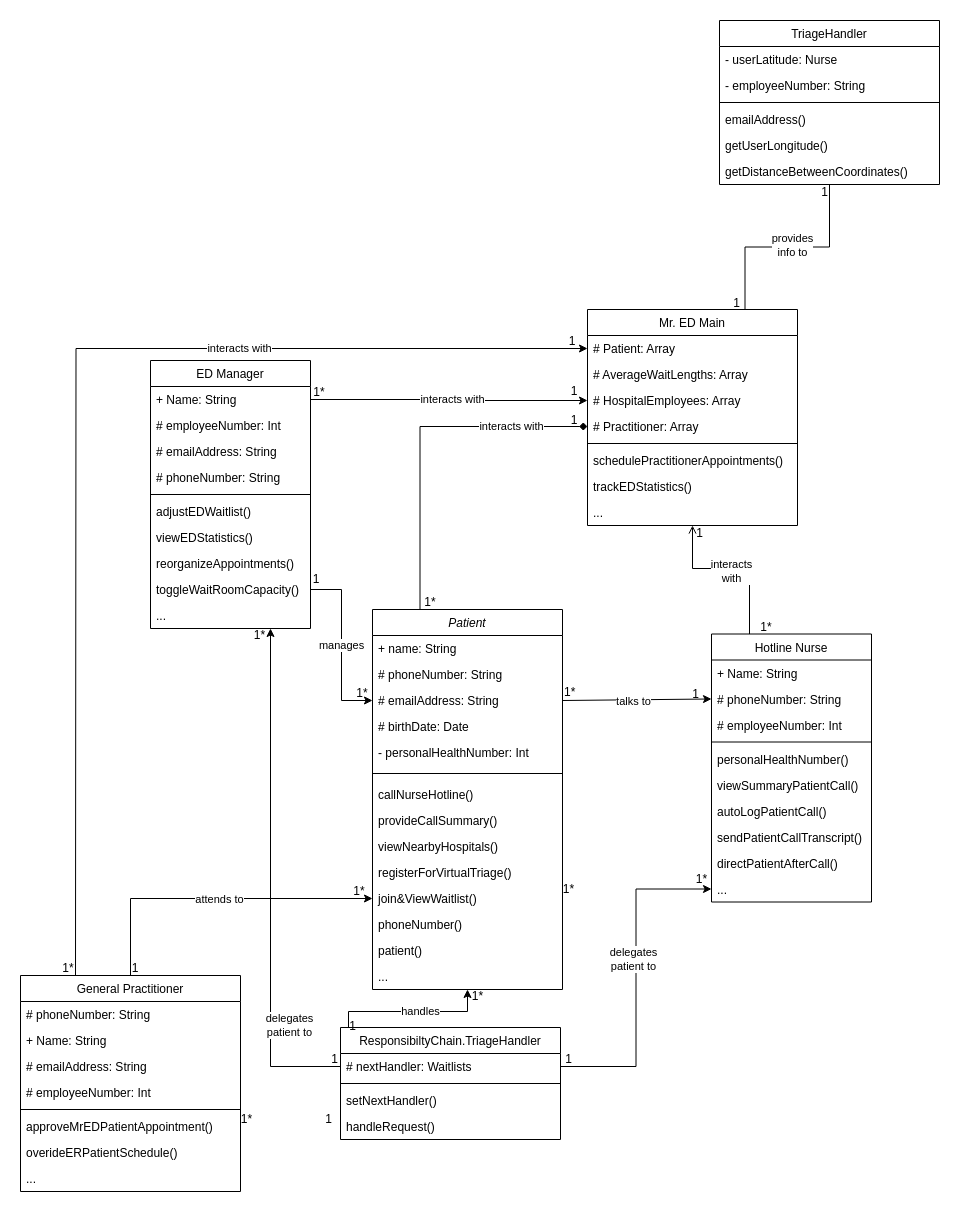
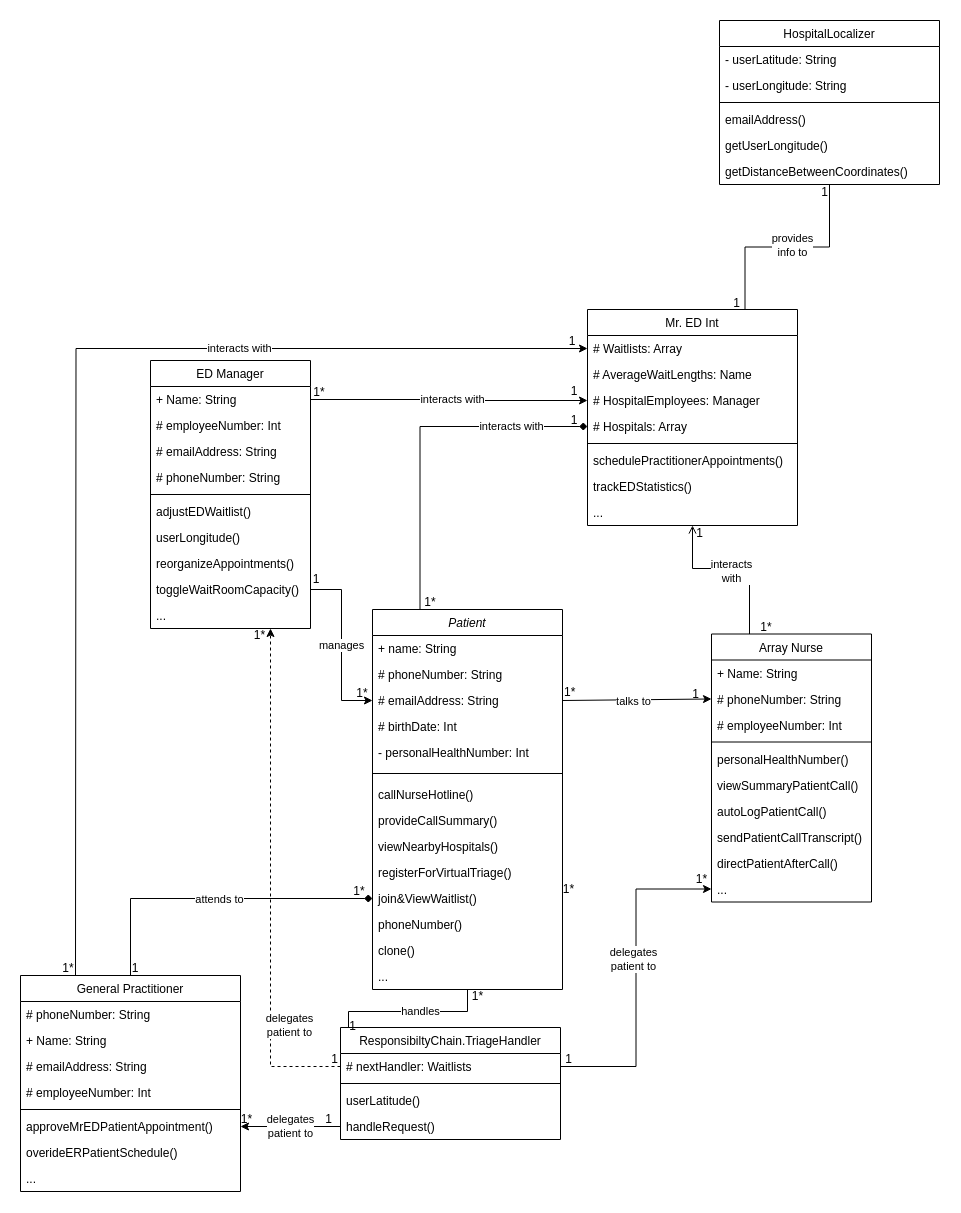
(829, 34) -> (829, 34)
(789, 60) -> (791, 60)
(798, 86) -> (794, 86)
(692, 323) -> (692, 323)
(641, 349) -> (644, 349)
(677, 375) -> (674, 375)
(671, 401) -> (678, 401)
(656, 427) -> (646, 427)
(212, 538) -> (205, 538)
(791, 648) -> (791, 648)
(429, 727) -> (426, 727)
(271, 825) -> (271, 825)
(364, 899) -> (364, 899)
(407, 951) -> (400, 951)
(468, 998) -> (468, 996)
(398, 1101) -> (391, 1101)
none -> (325, 1127)
